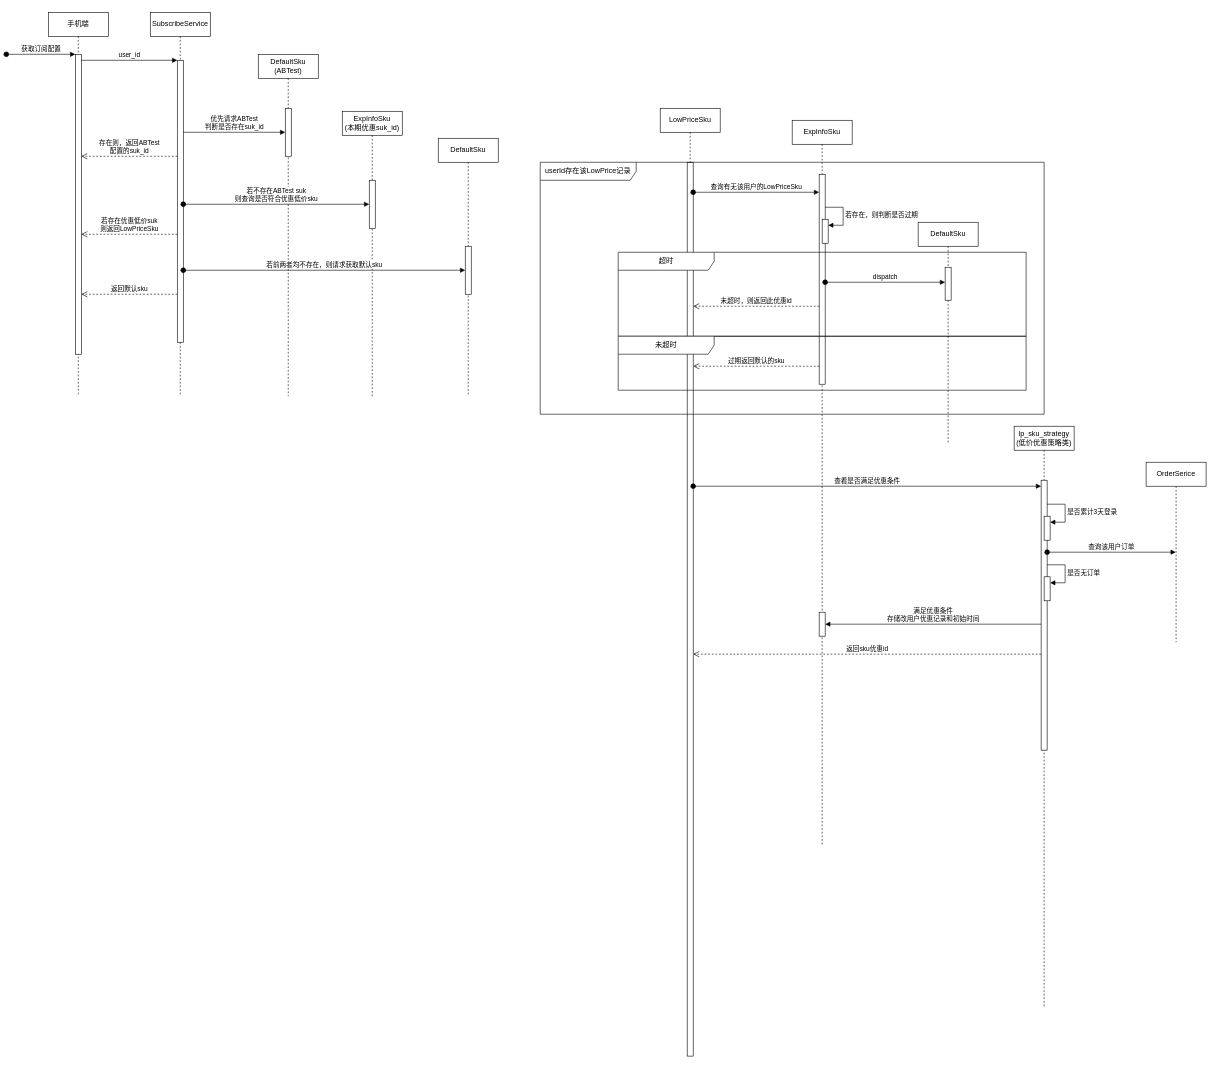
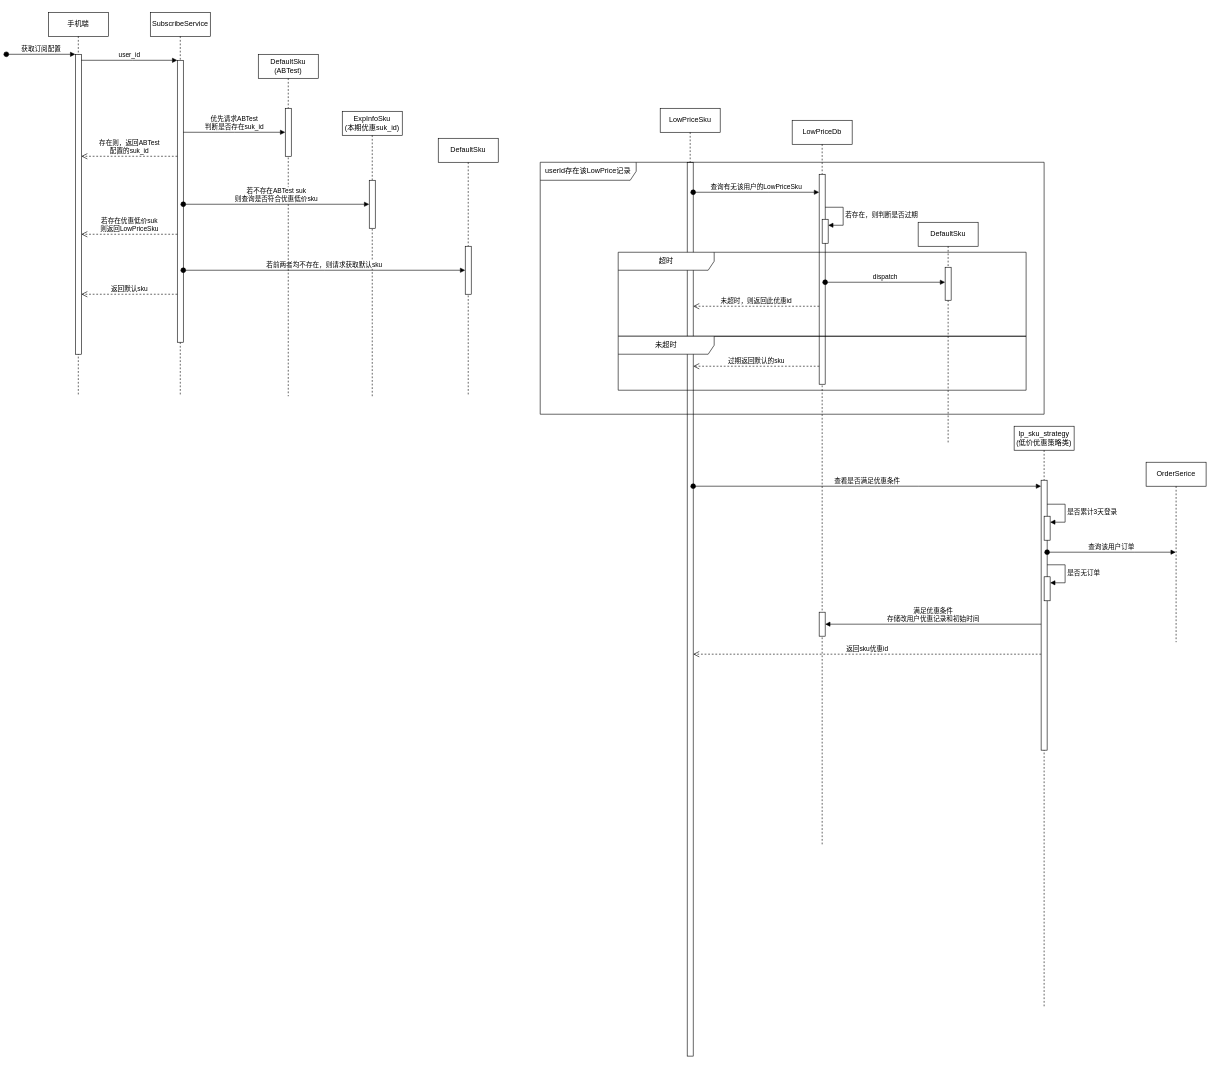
(822, 132) -> (822, 132)
